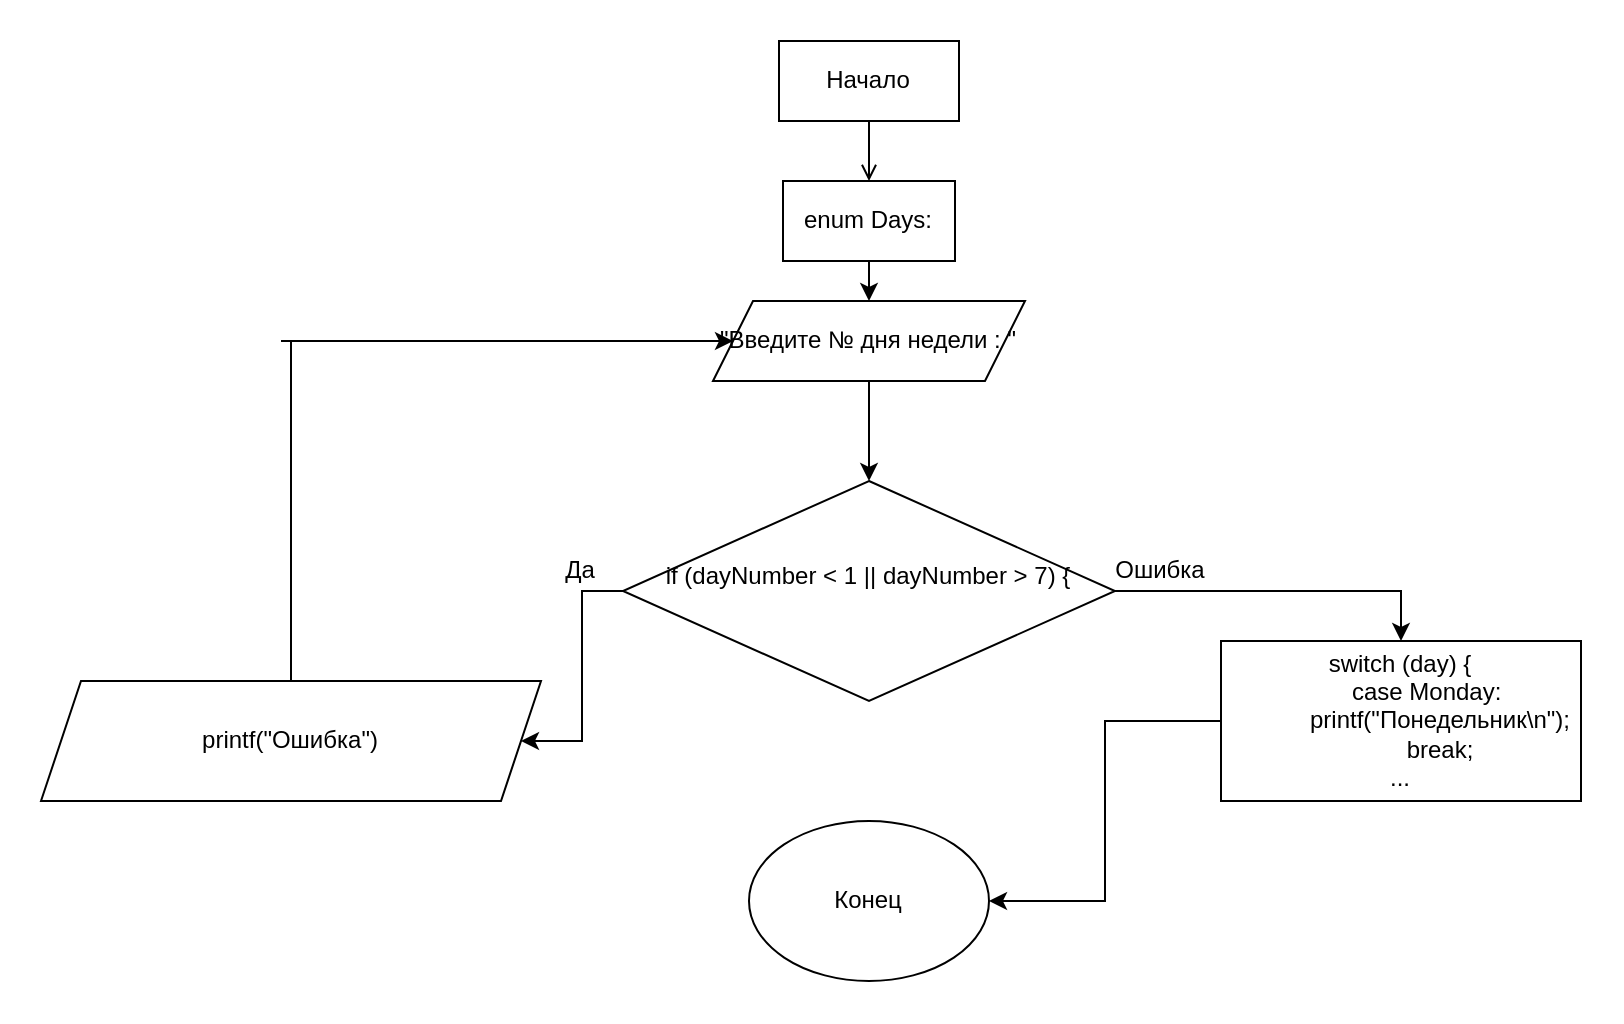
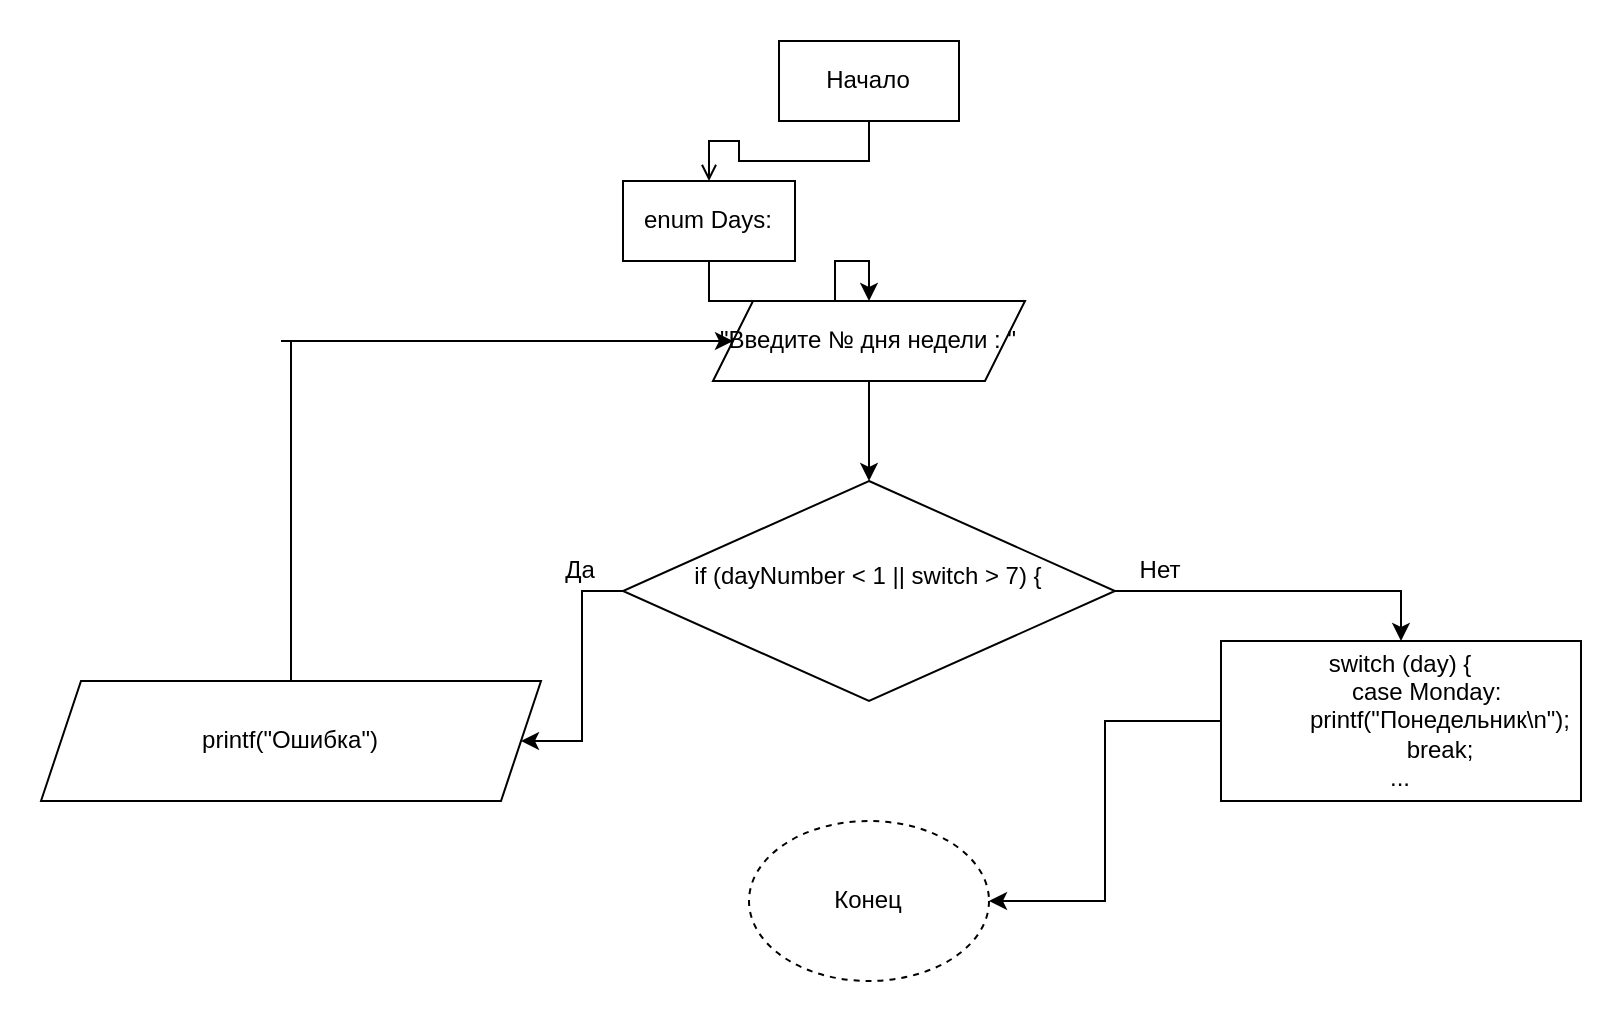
(869, 221) -> (709, 221)
(1161, 571) -> (1161, 571)
(869, 591) -> (869, 591)
(869, 901) -> (869, 901)
